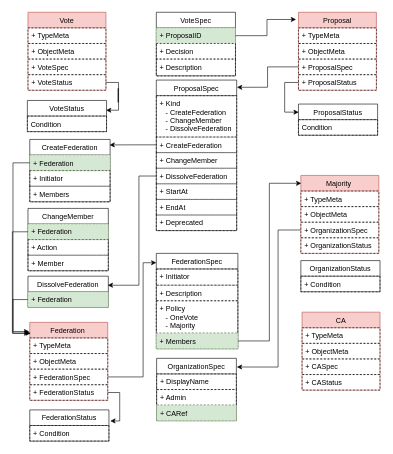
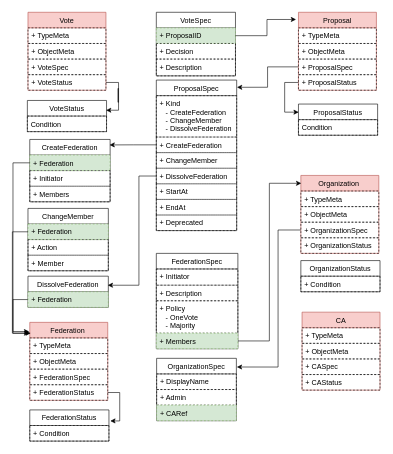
(340, 184) -> (340, 184)
(150, 263) -> none
